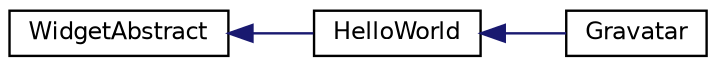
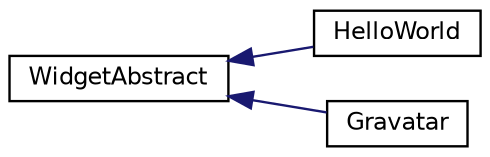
(536, 33) -> (290, 106)
